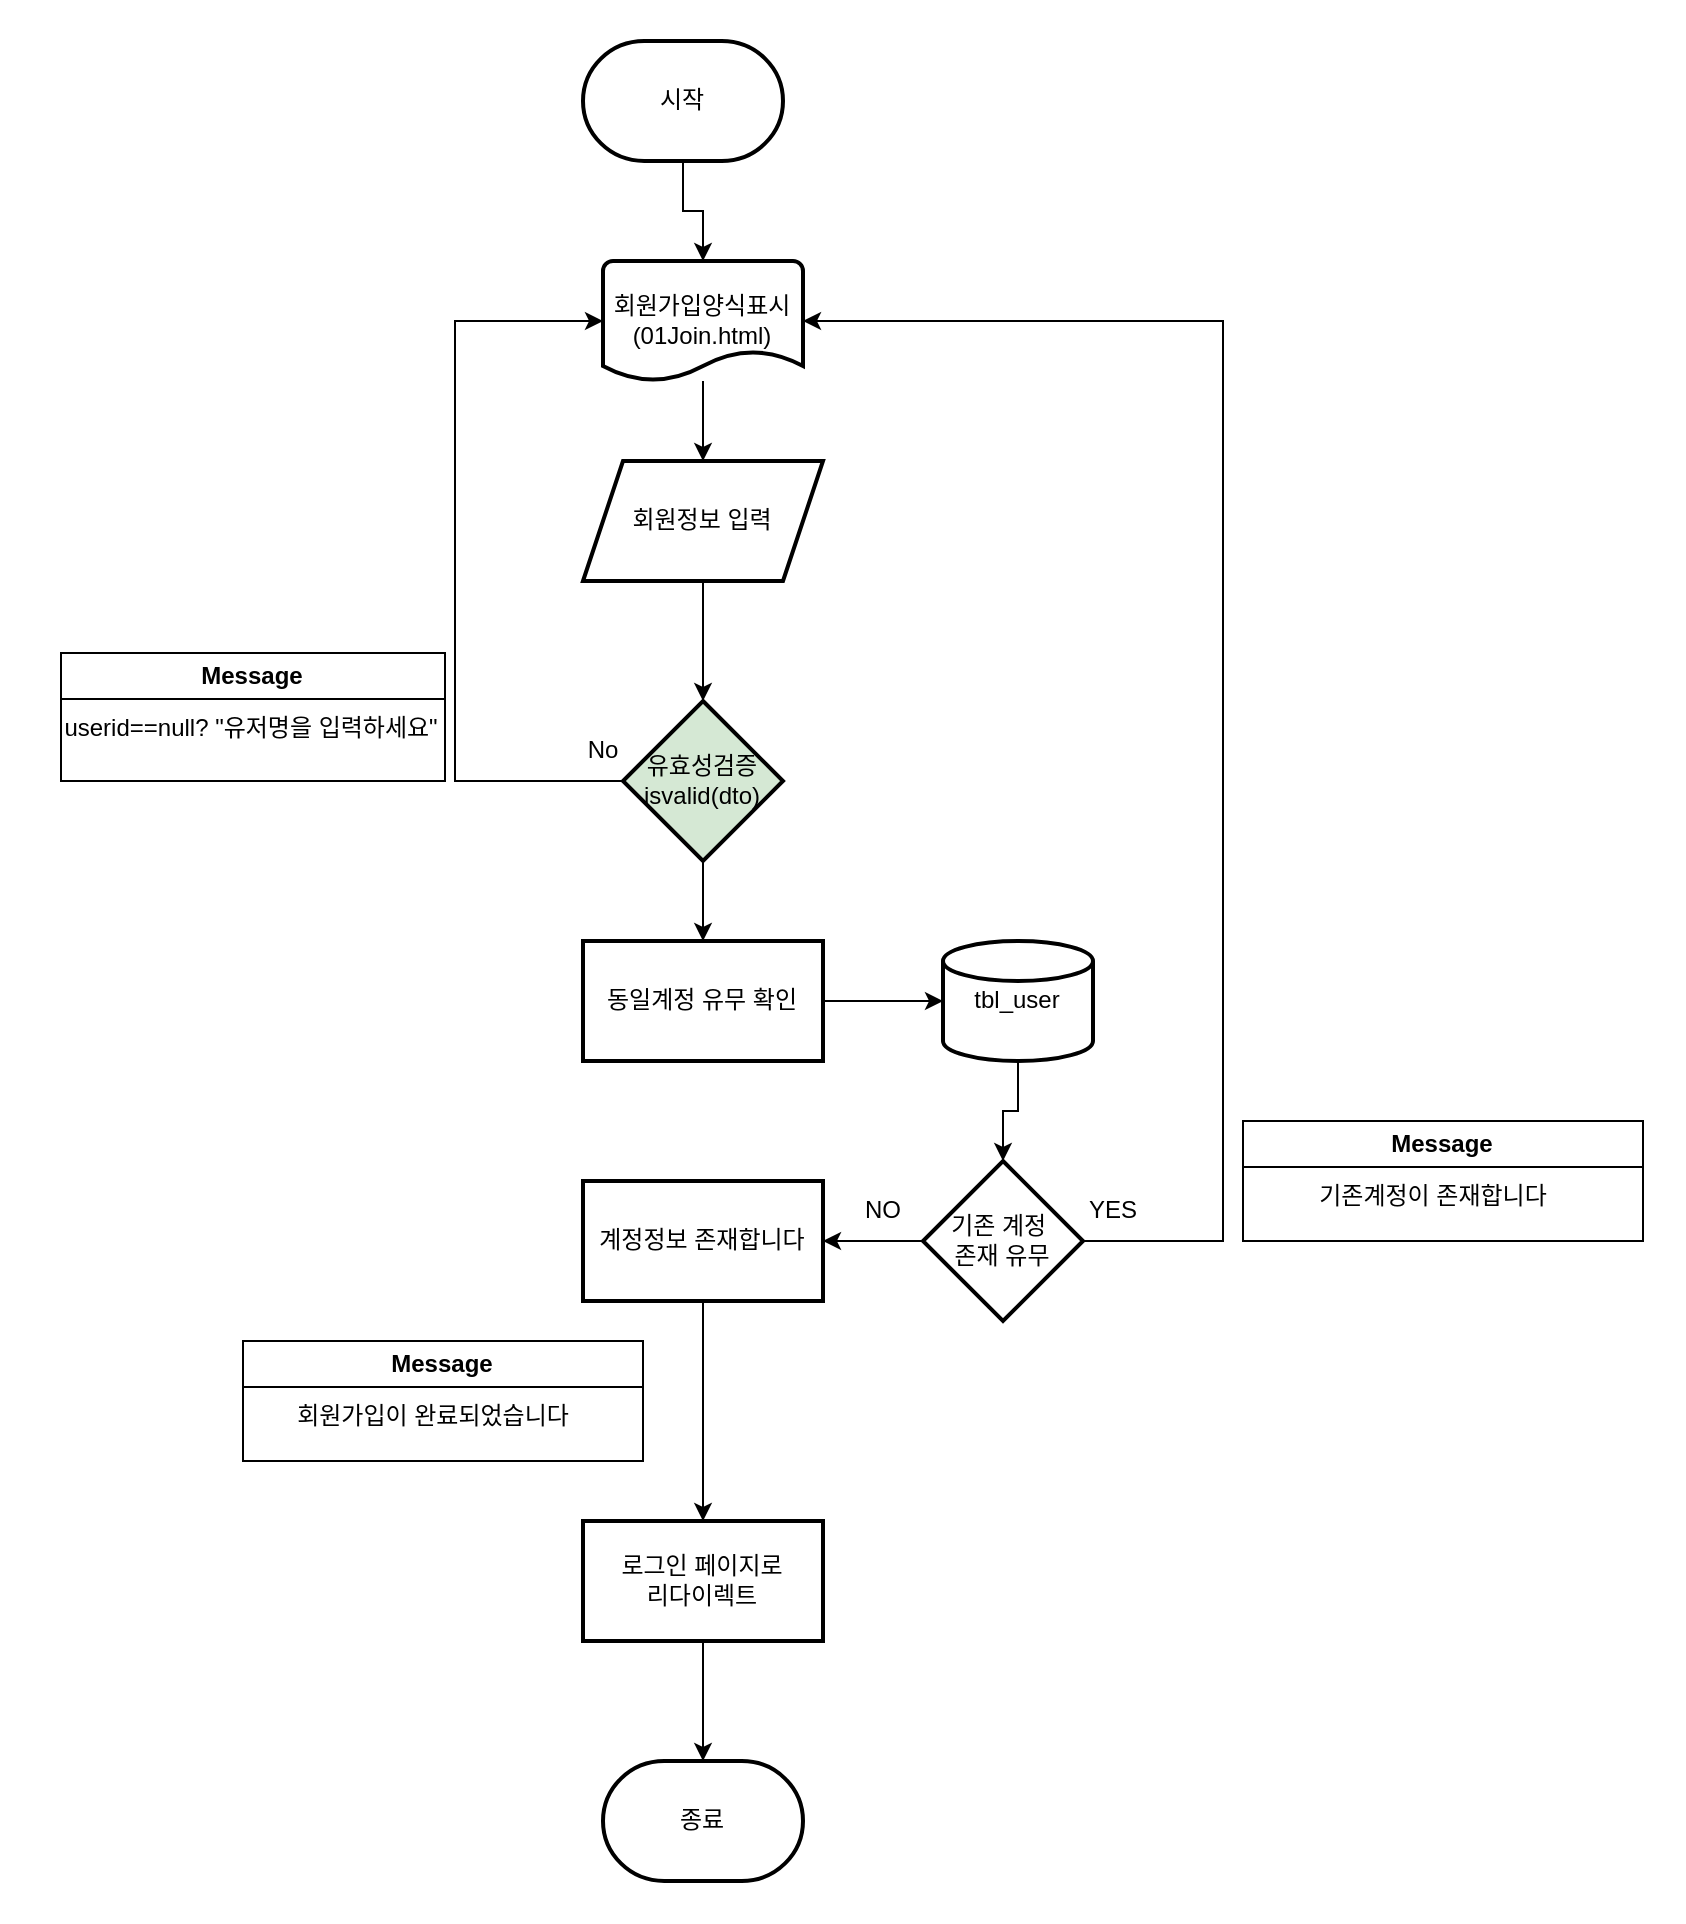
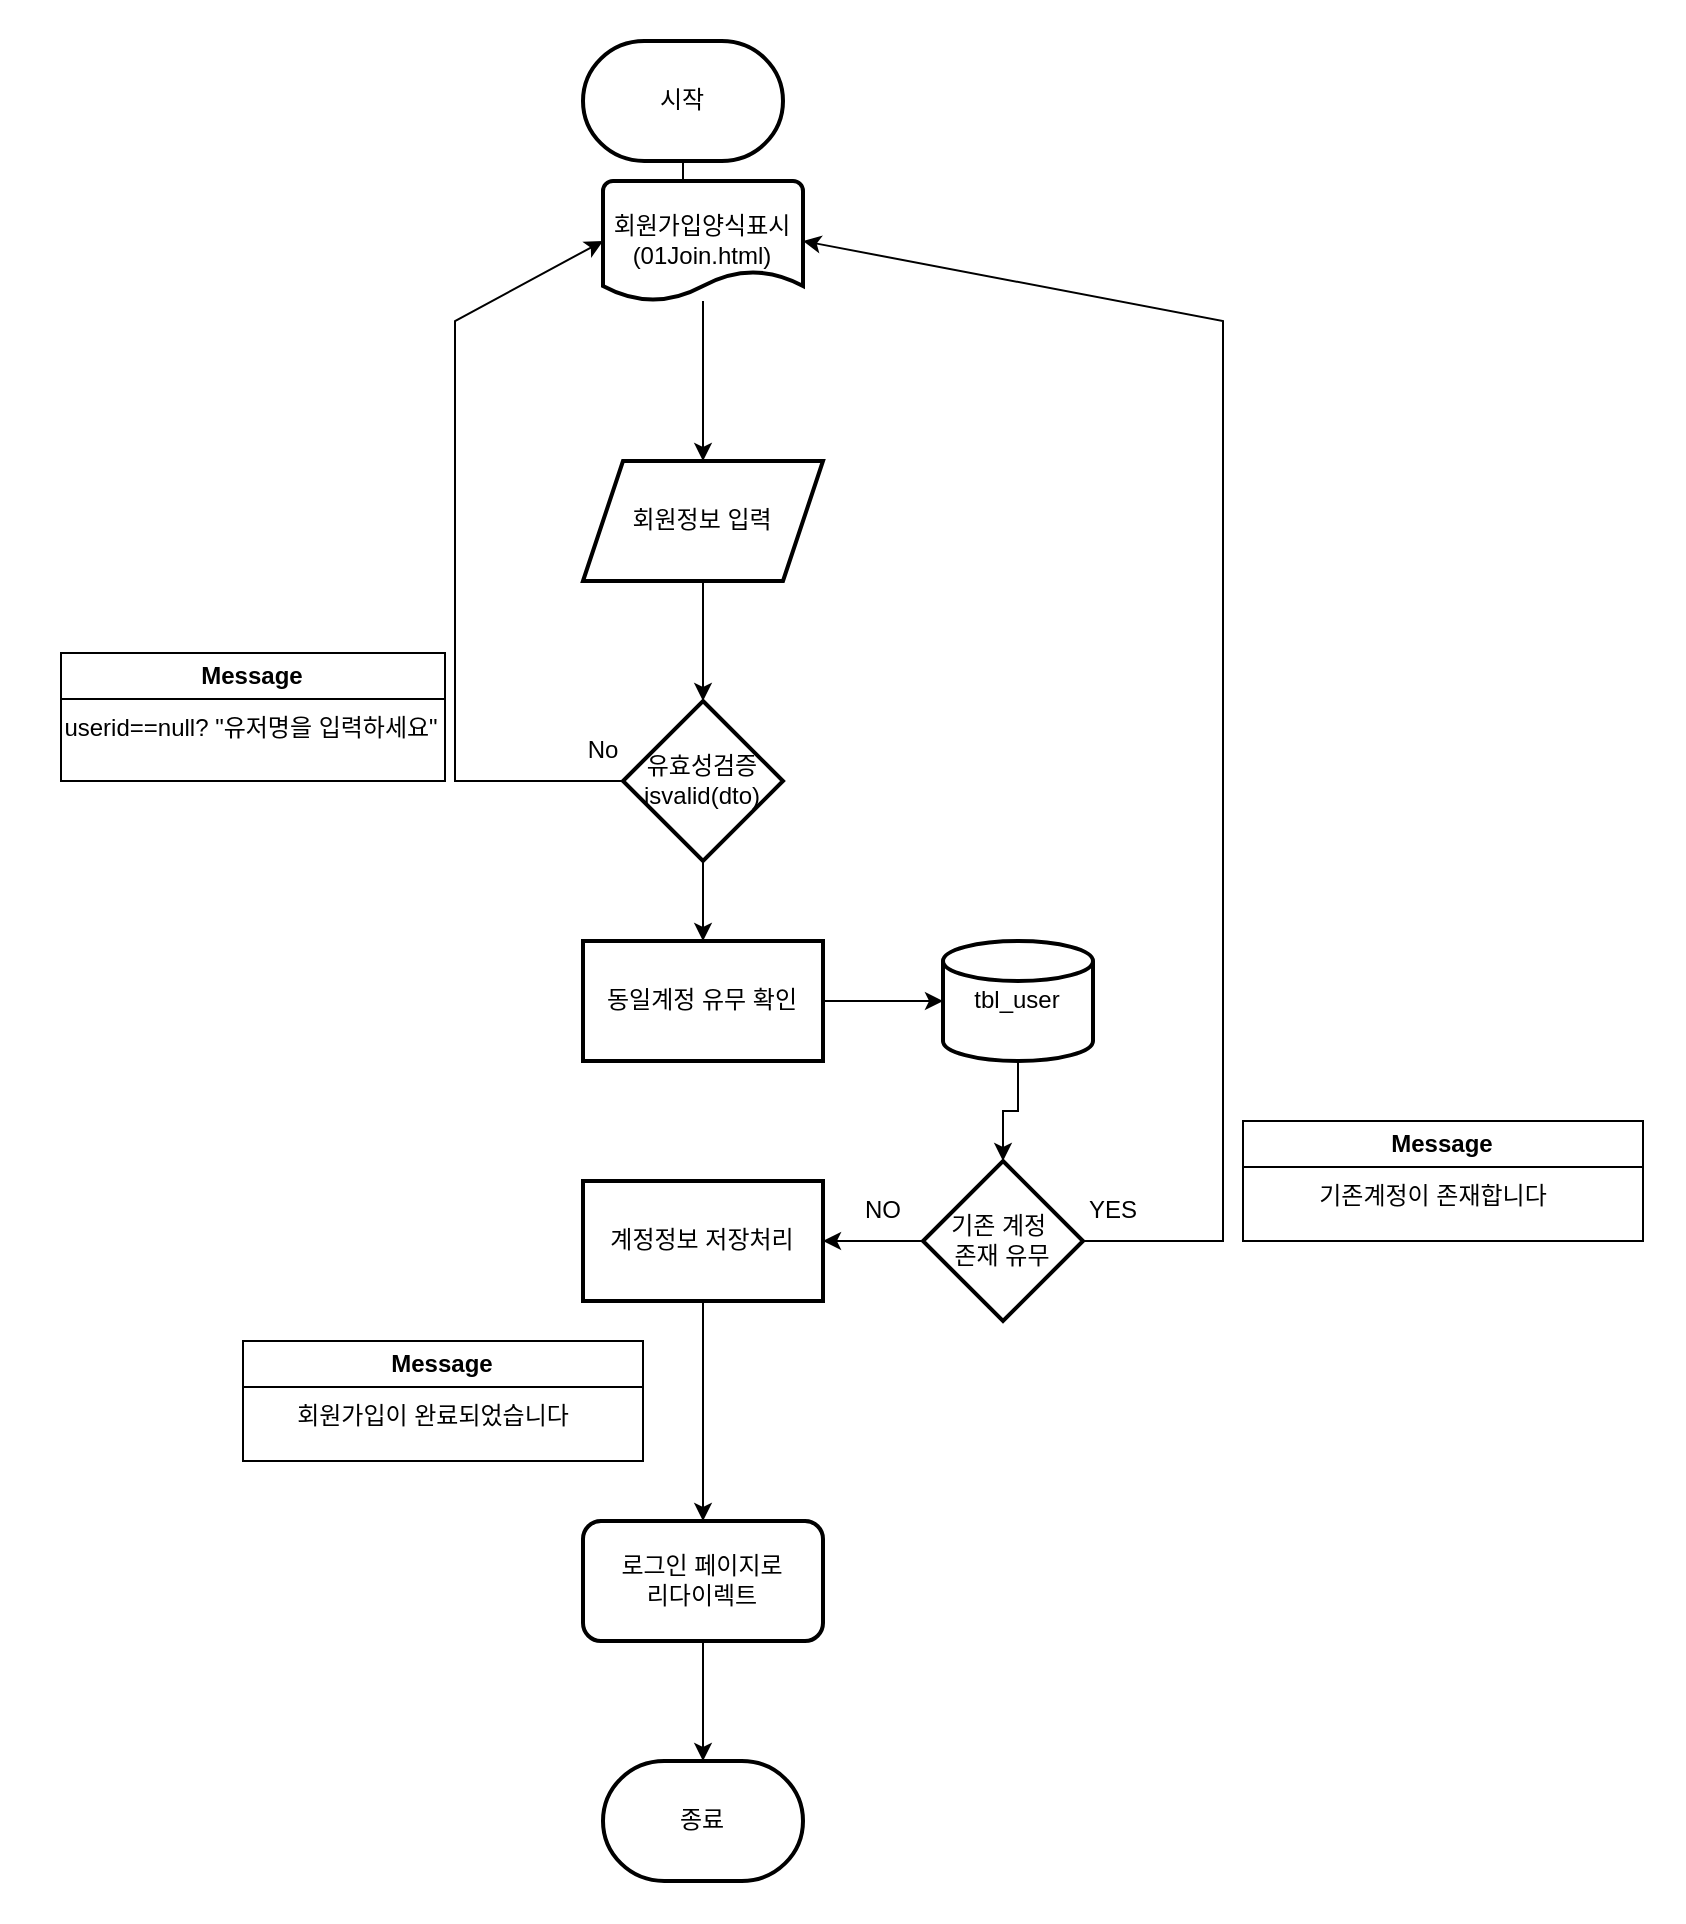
(703, 321) -> (703, 241)
(703, 781) -> (703, 781)
(703, 1241) -> (703, 1241)
(703, 1581) -> (703, 1581)
